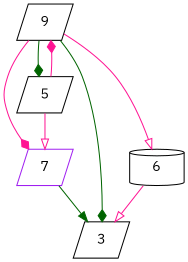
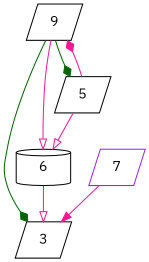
(5, 89) -> none
(45, 126) -> (66, 127)
(70, 200) -> (84, 200)
